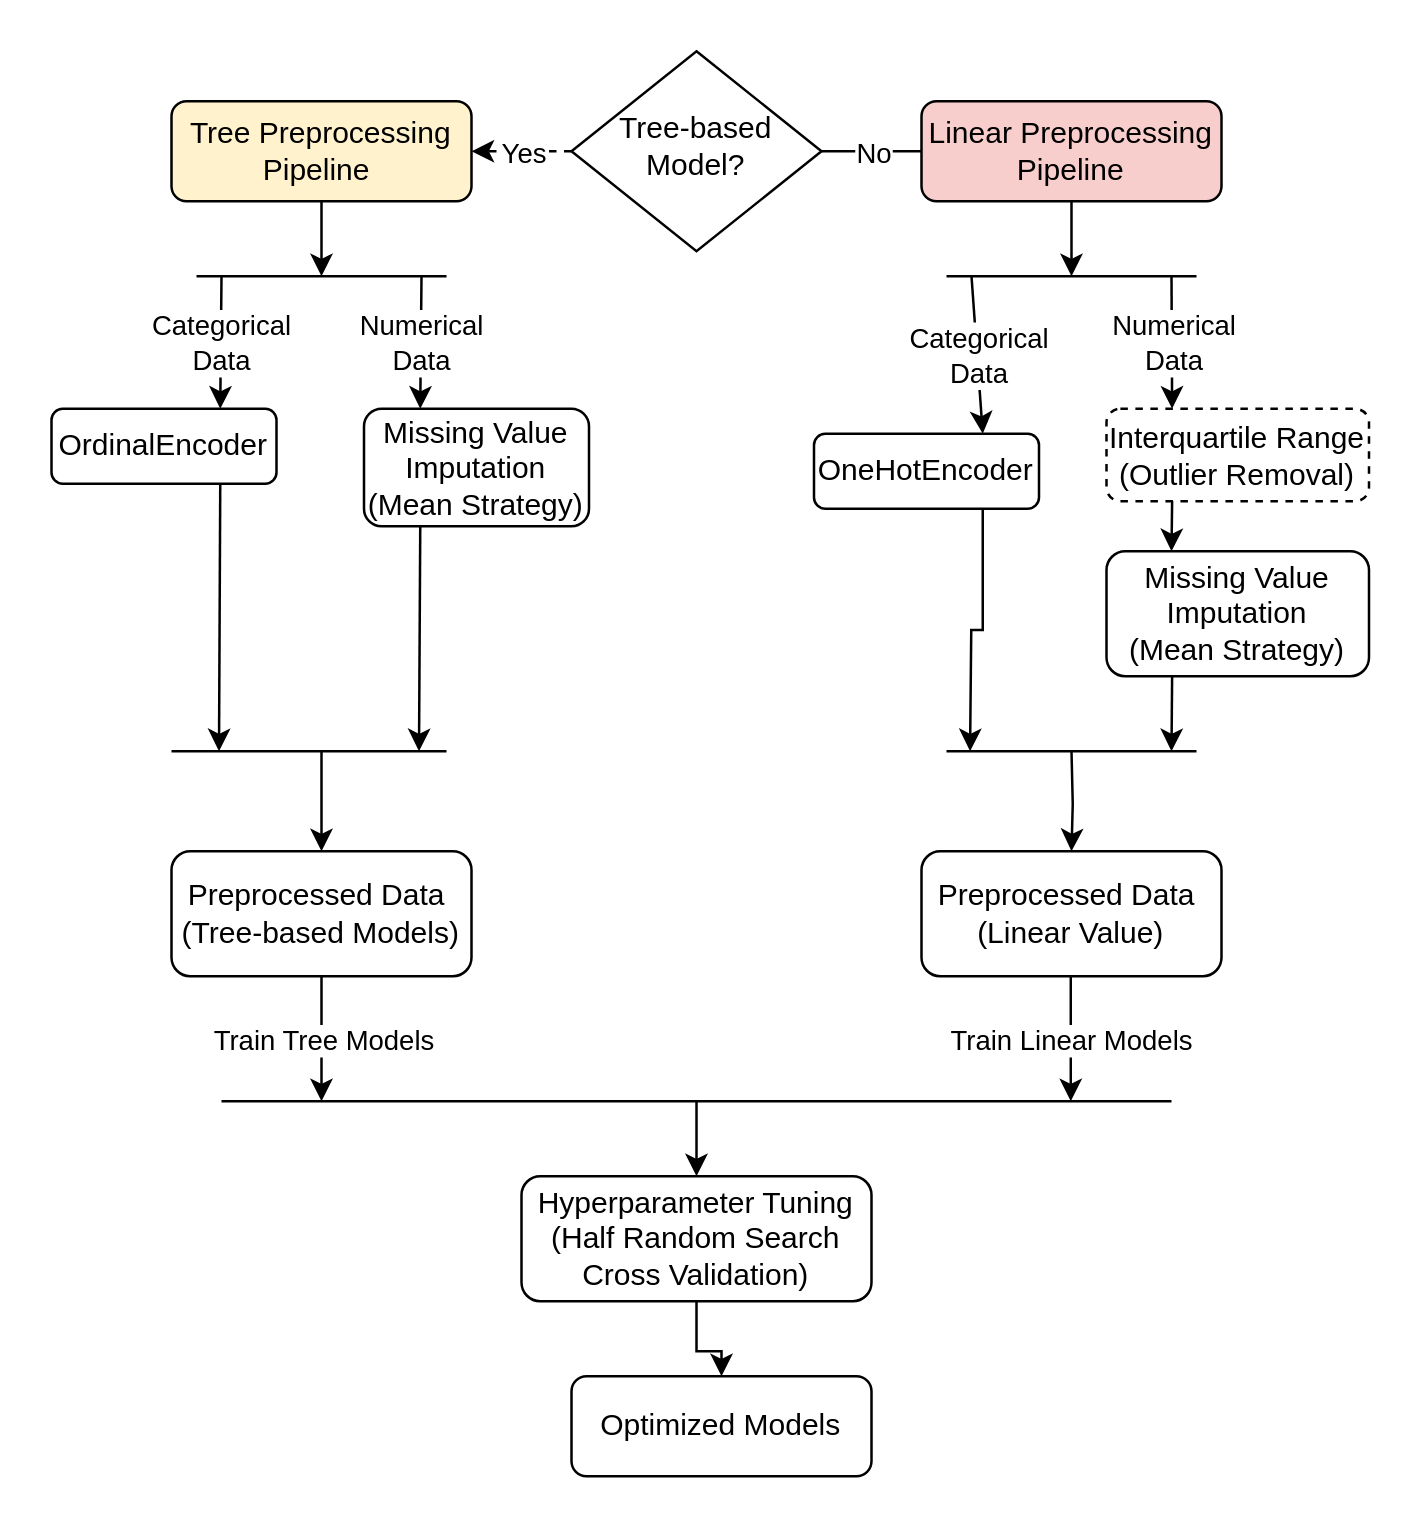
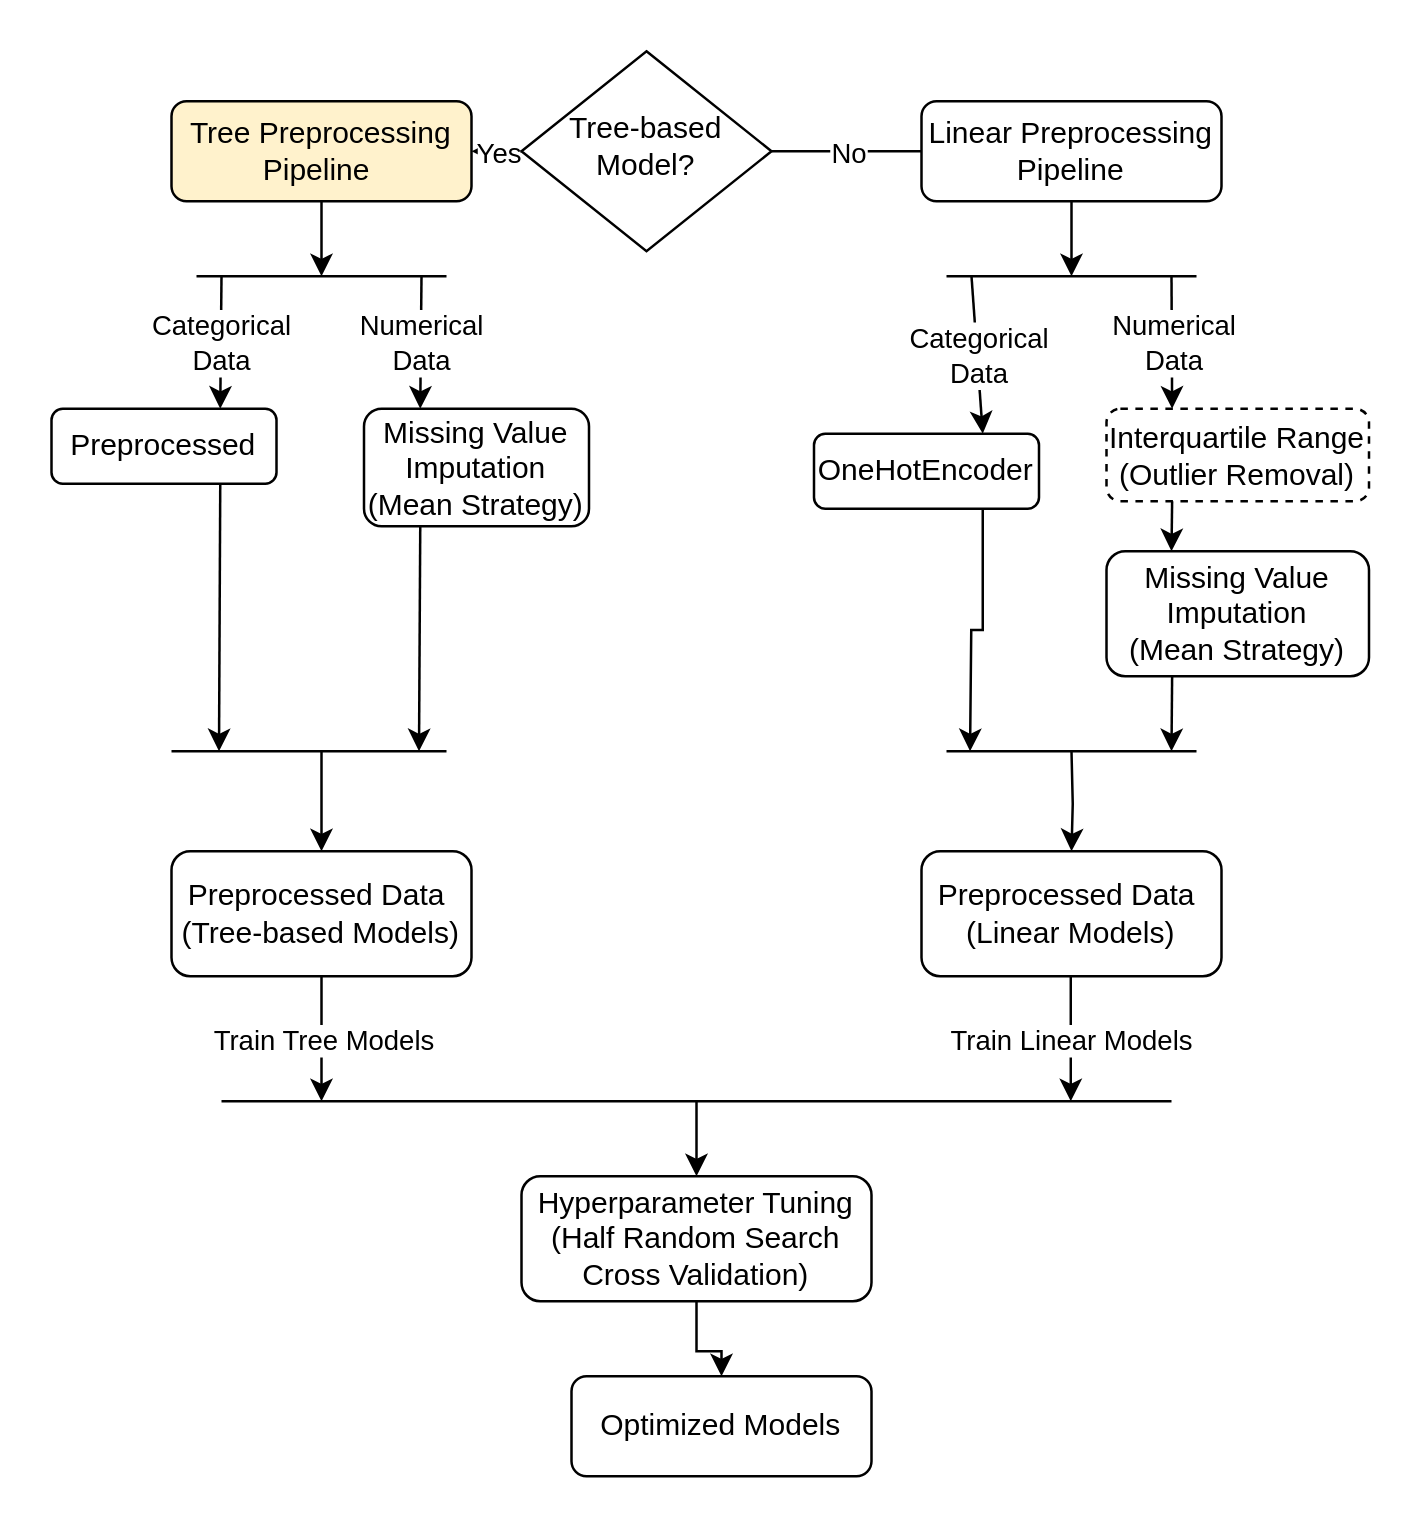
(696, 151) -> (646, 151)
(1071, 151) -> (1071, 151)
(164, 446) -> (164, 446)
(1071, 914) -> (1071, 914)
